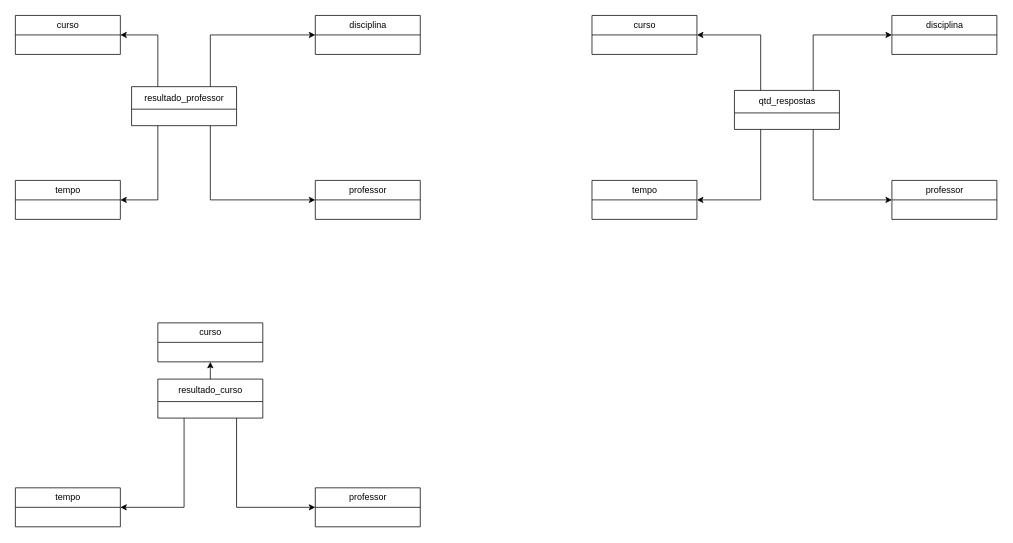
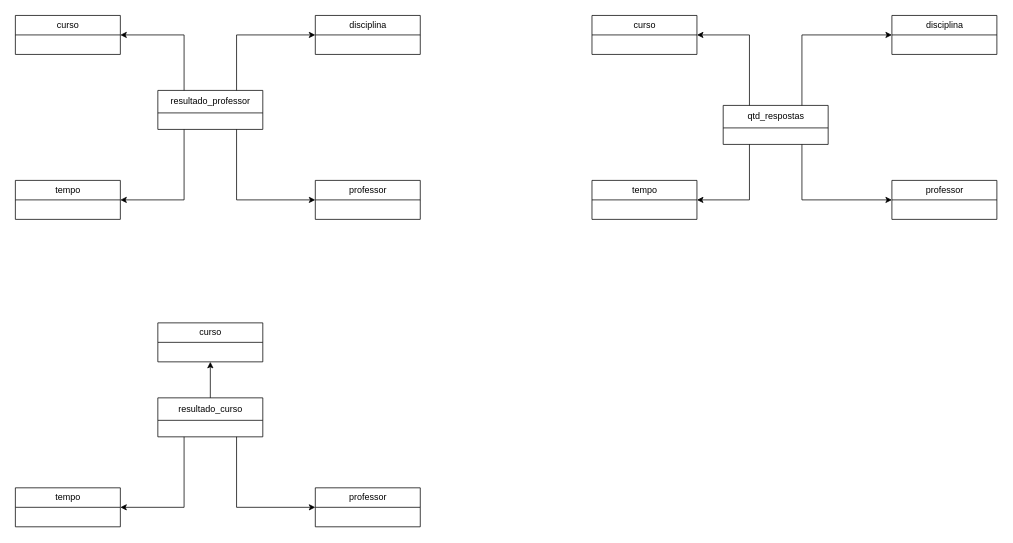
(184, 106) -> (210, 110)
(787, 110) -> (776, 125)
(210, 399) -> (210, 417)
